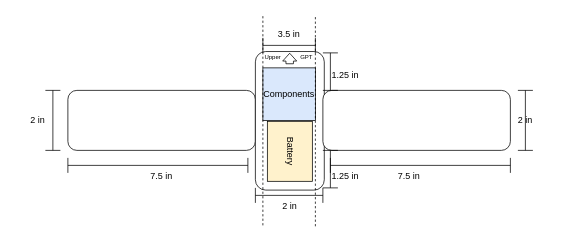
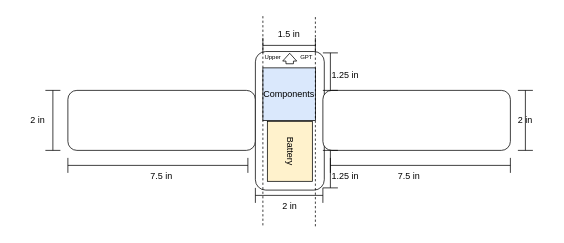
(289, 34) -> (289, 34)
